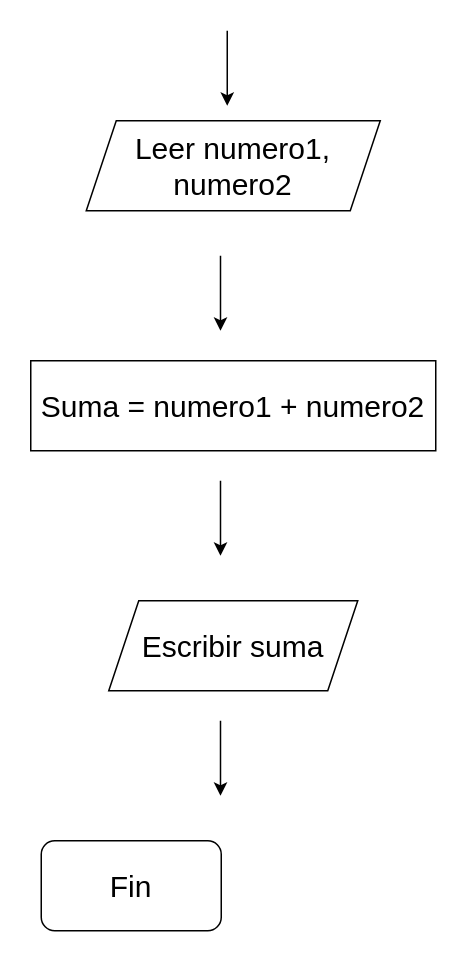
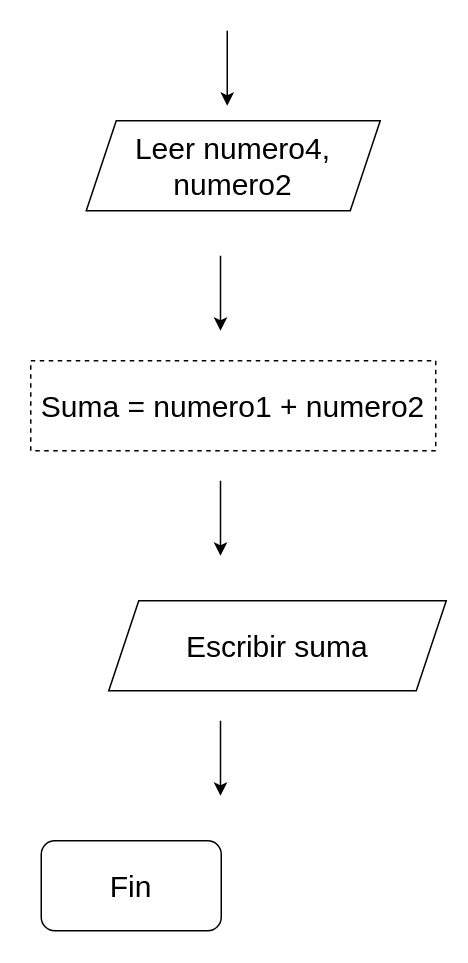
(233, 166) -> (233, 166)
(233, 406) -> (233, 406)
(233, 646) -> (278, 646)
